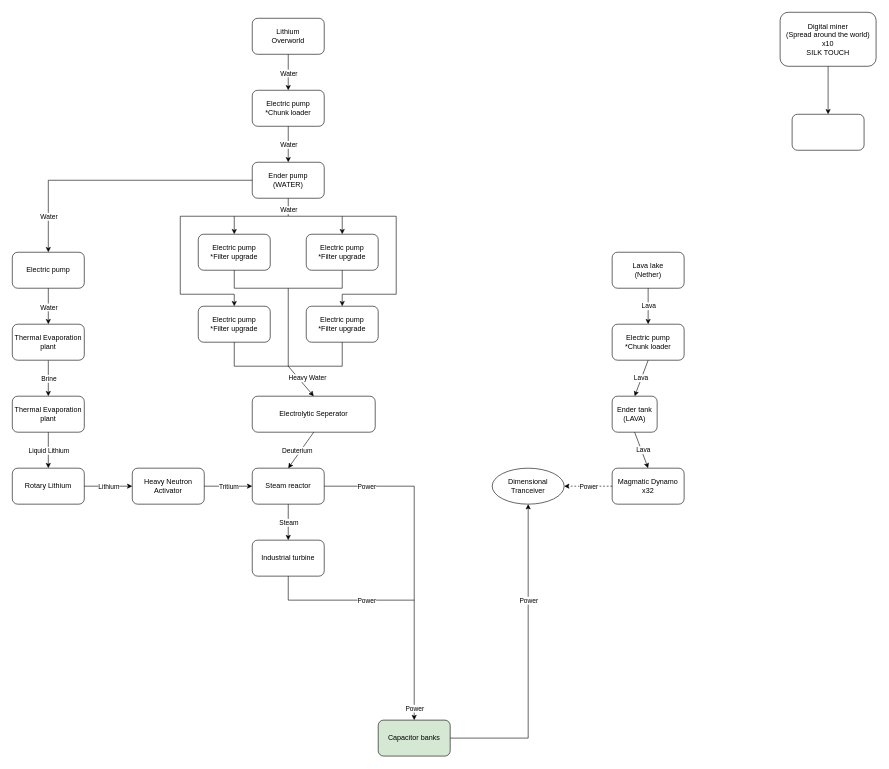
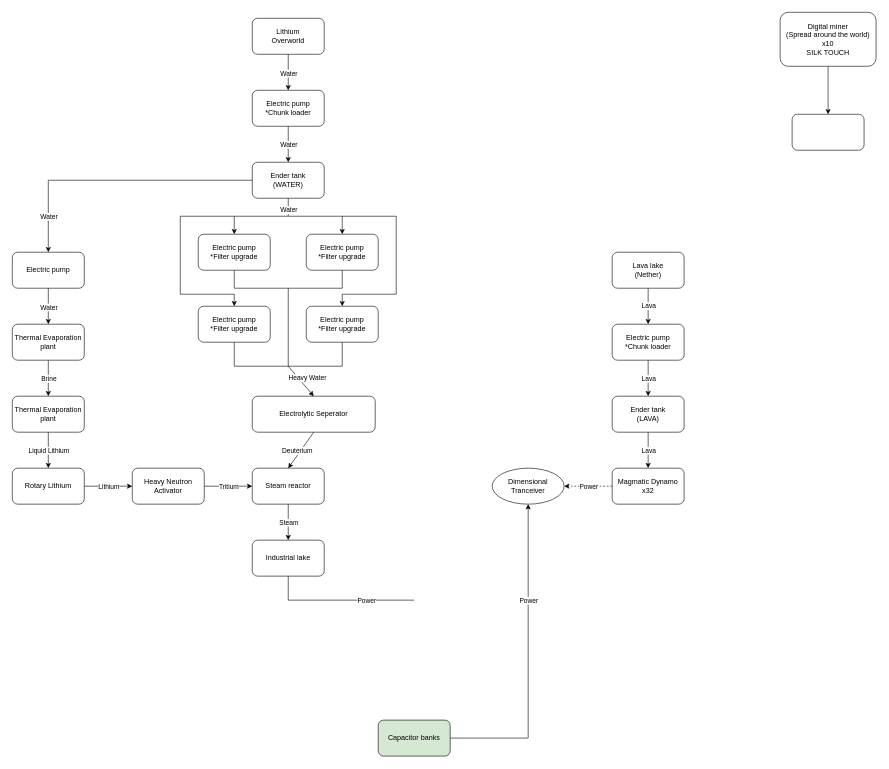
(288, 180) -> (288, 180)
(635, 414) -> (648, 414)
(366, 486) -> none
(288, 558) -> (288, 558)
